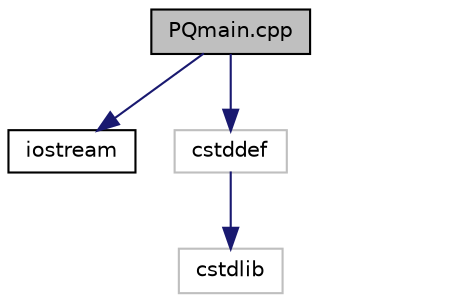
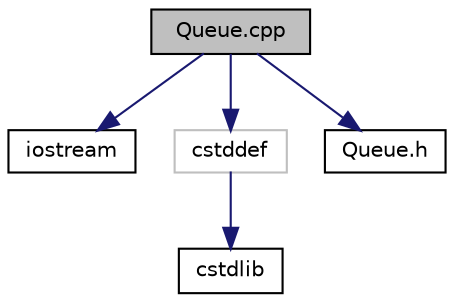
(231, 32) -> (231, 32)
none -> (385, 151)
(231, 271) -> (231, 271)
